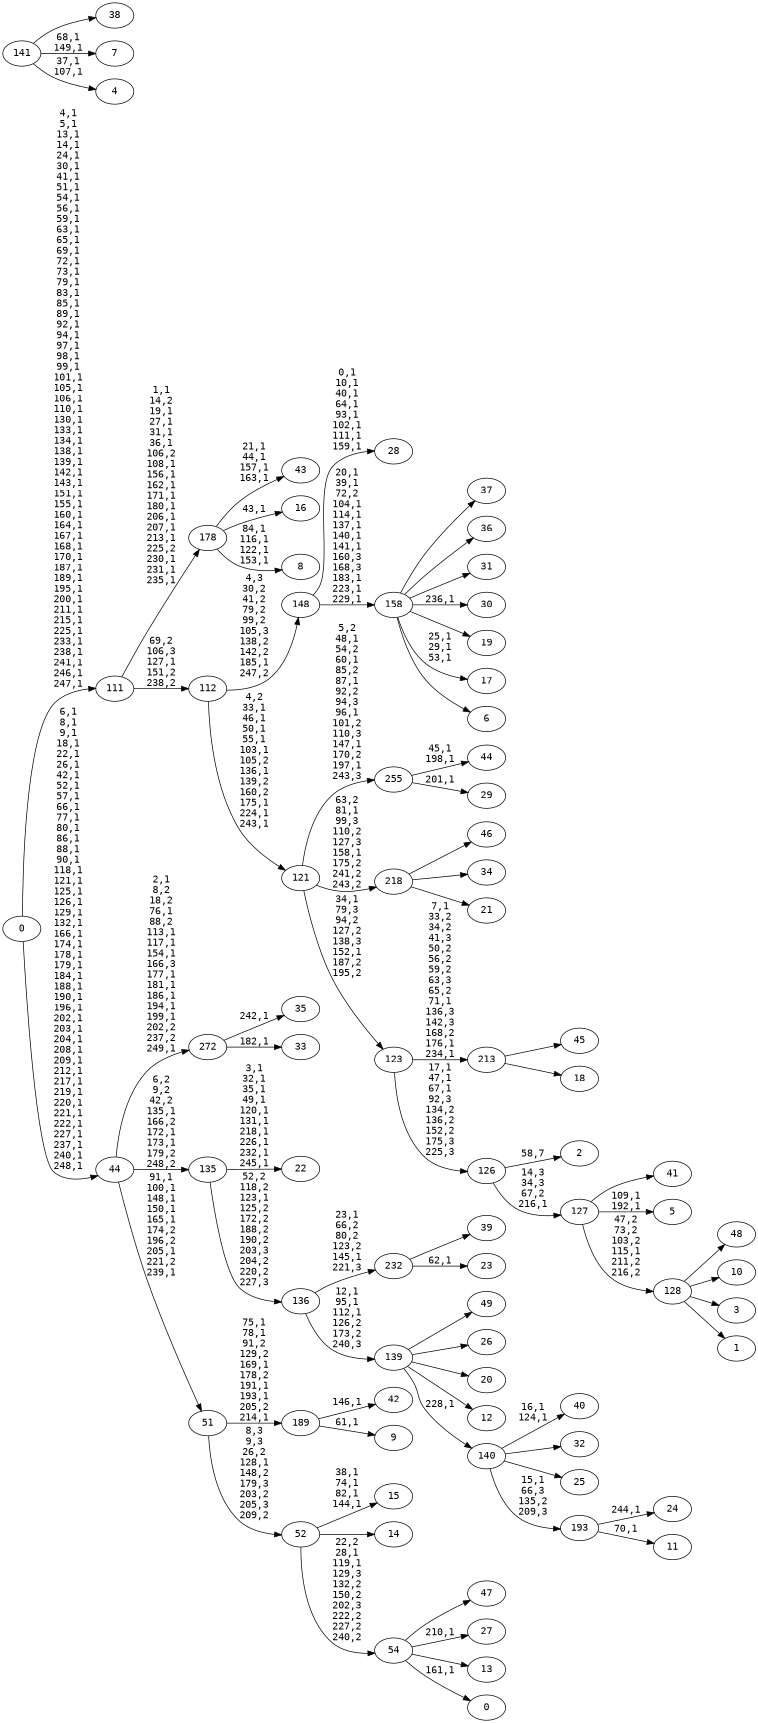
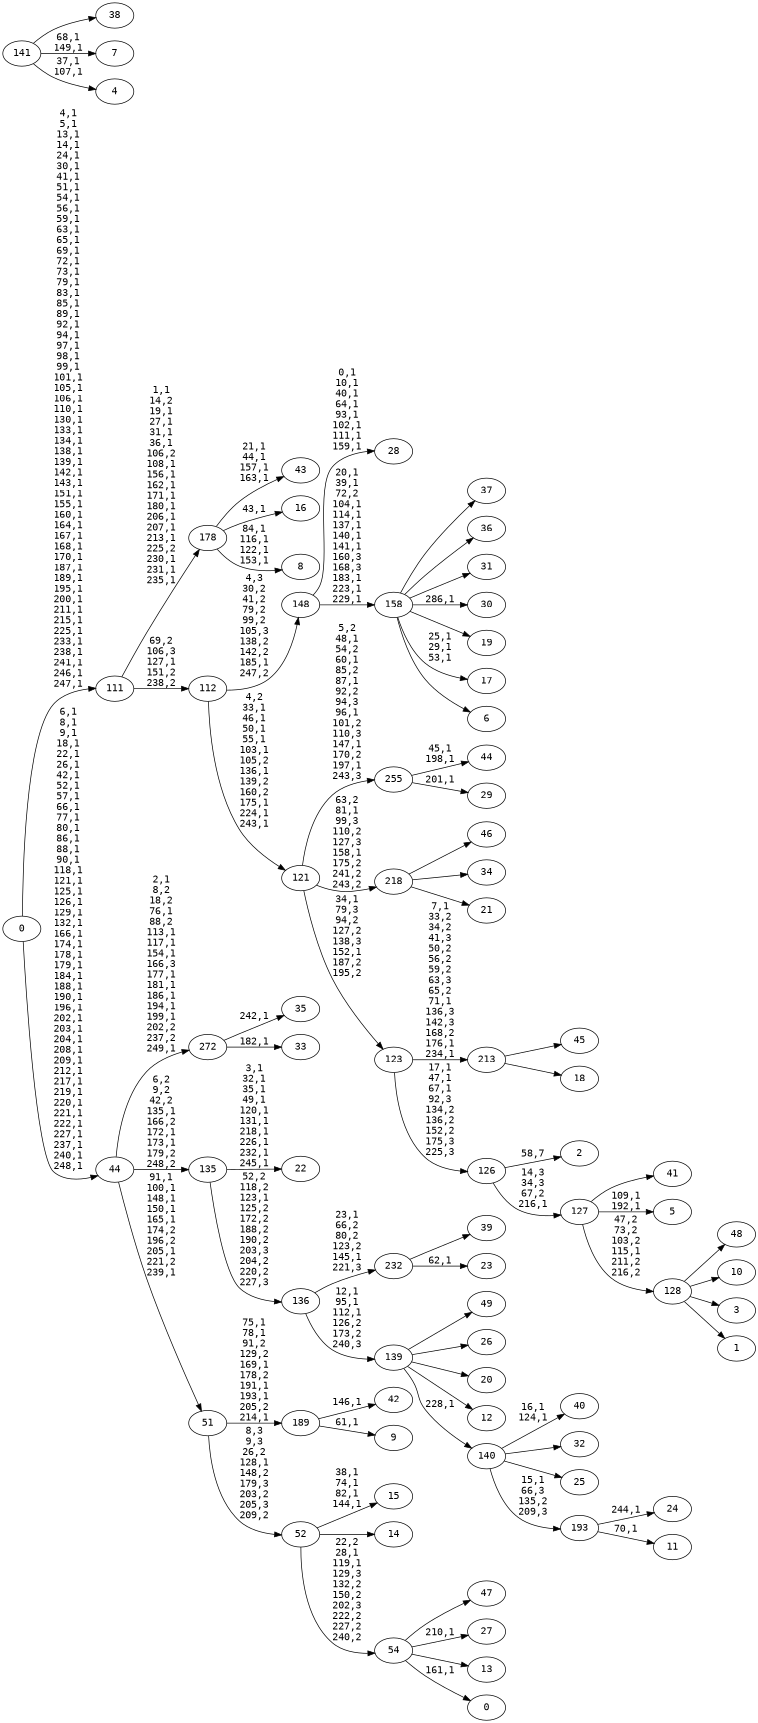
(440, 600) -> (440, 600)
